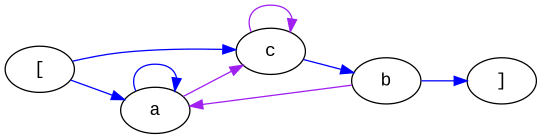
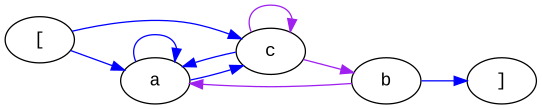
none -> (215, 57)
(322, 64) -> (322, 64)
(207, 84) -> (211, 75)
